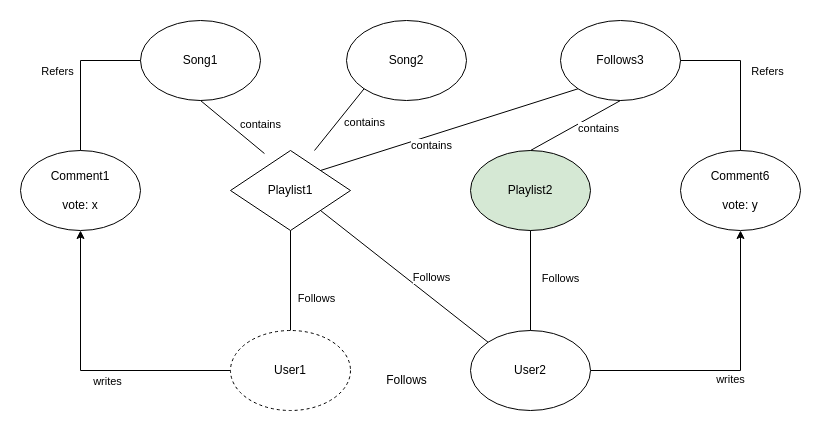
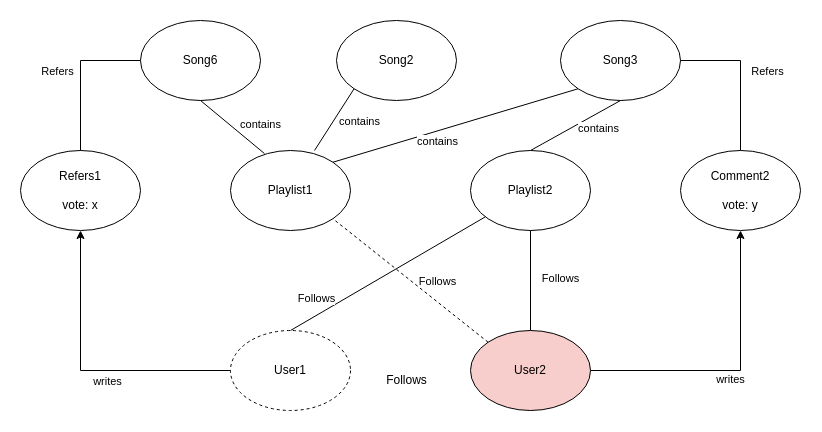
(201, 61) -> (201, 61)
(407, 61) -> (397, 61)
(621, 61) -> (621, 61)
(81, 191) -> (81, 191)
(291, 191) -> (291, 191)
(531, 191) -> (531, 191)
(741, 191) -> (741, 191)
(404, 276) -> (411, 281)
(291, 281) -> (387, 274)
(531, 371) -> (531, 371)
